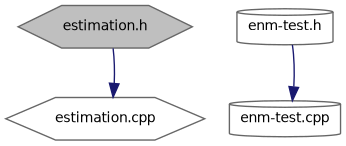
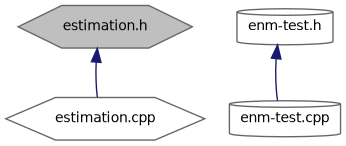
(114, 66) -> (96, 80)
(294, 66) -> (276, 80)
